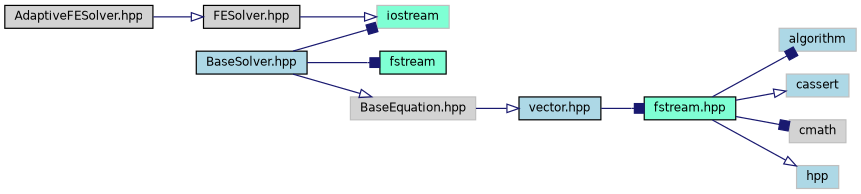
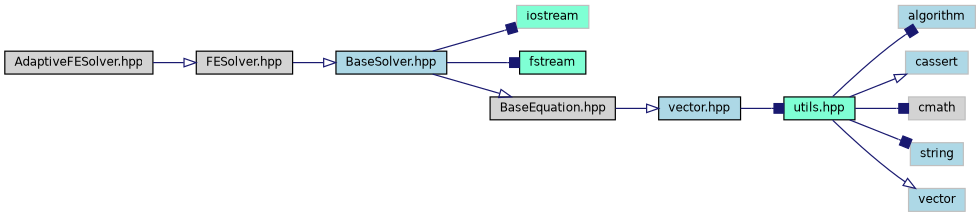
(332, 17) -> (308, 63)
(413, 108) -> (553, 108)
(690, 108) -> (819, 108)
none -> (937, 154)
(818, 177) -> (937, 200)
